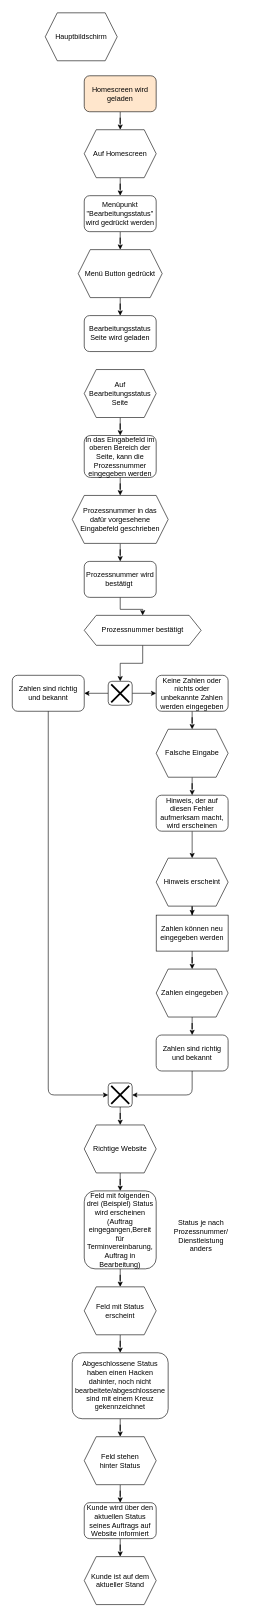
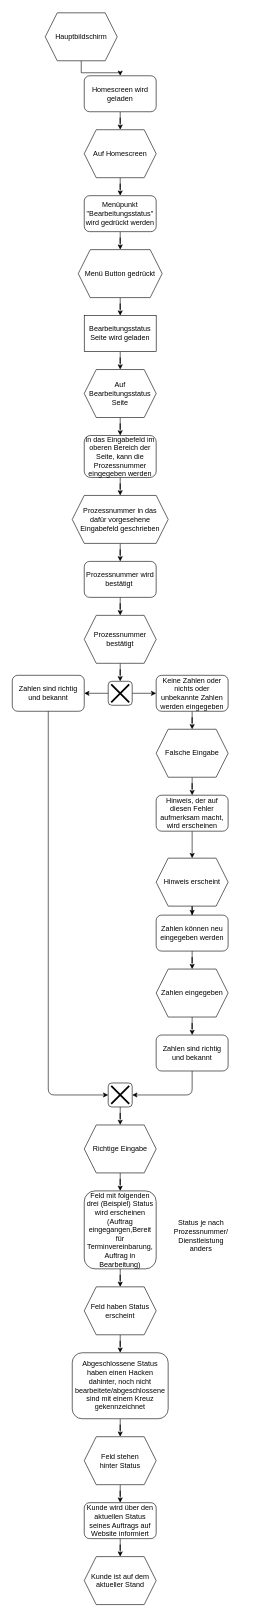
none -> (118, 72)
(120, 93) -> (120, 93)
(120, 333) -> (120, 333)
none -> (120, 360)
(143, 630) -> (120, 639)
(192, 933) -> (192, 933)
(120, 1149) -> (120, 1149)
(120, 1311) -> (120, 1311)
